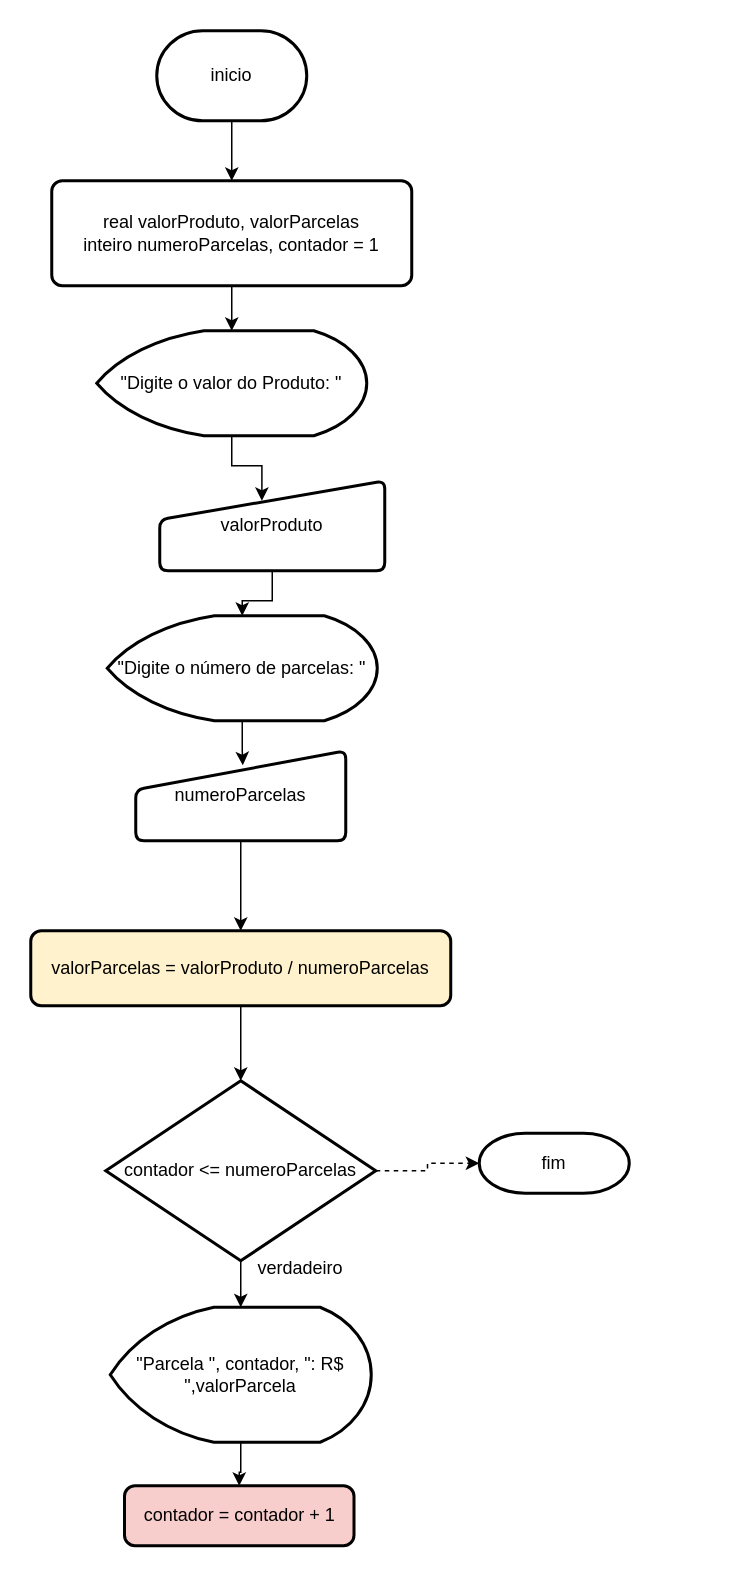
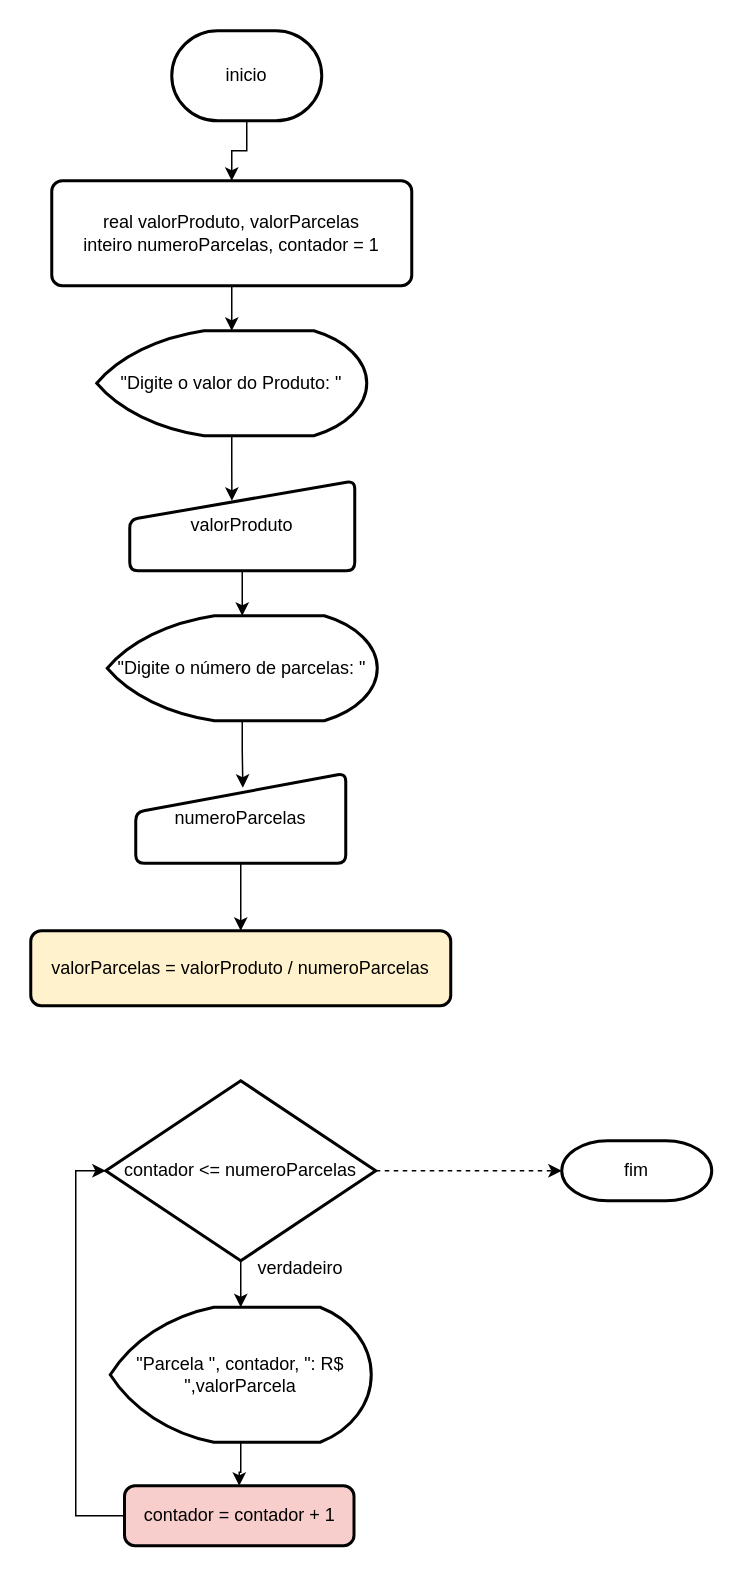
(232, 76) -> (247, 76)
(272, 526) -> (242, 526)
(241, 796) -> (241, 818)
(241, 1038) -> none
(554, 1163) -> (637, 1171)
none -> (76, 1358)
